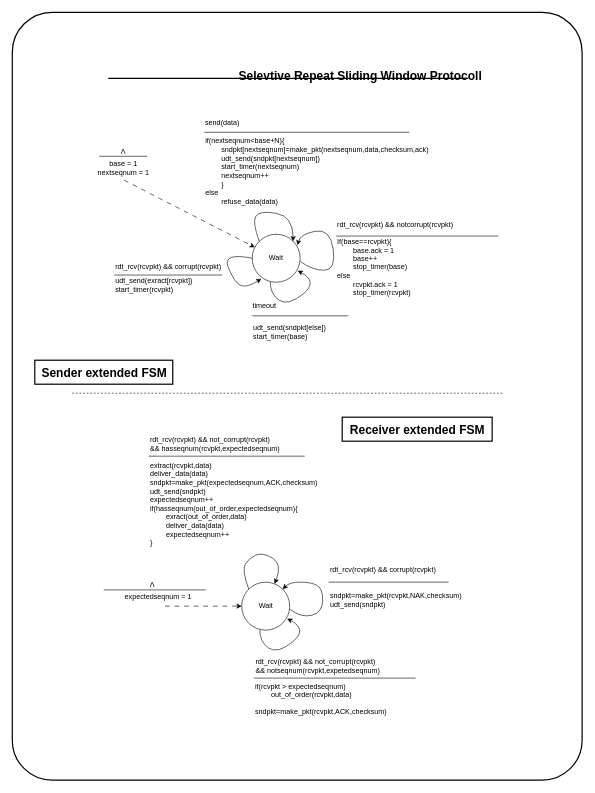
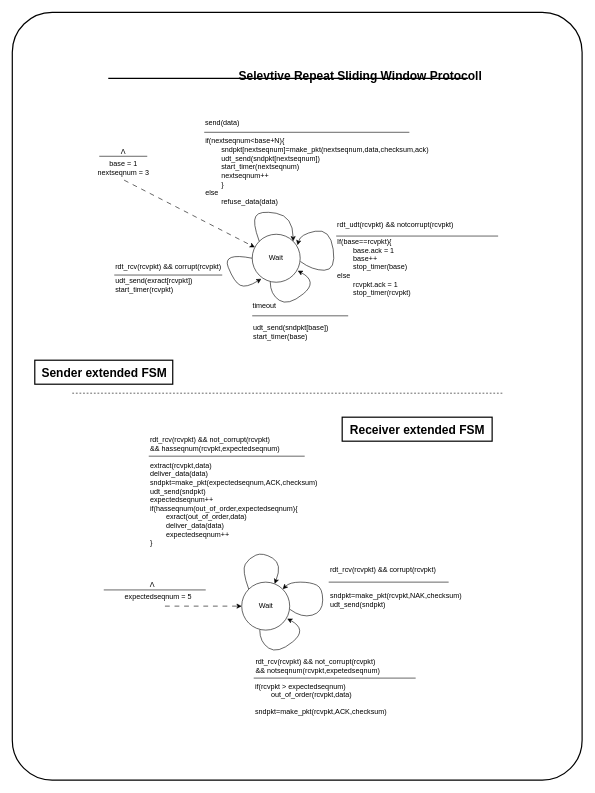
(124, 168) -> (124, 168)
(410, 225) -> (410, 225)
(297, 332) -> (298, 332)
(158, 597) -> (158, 597)
